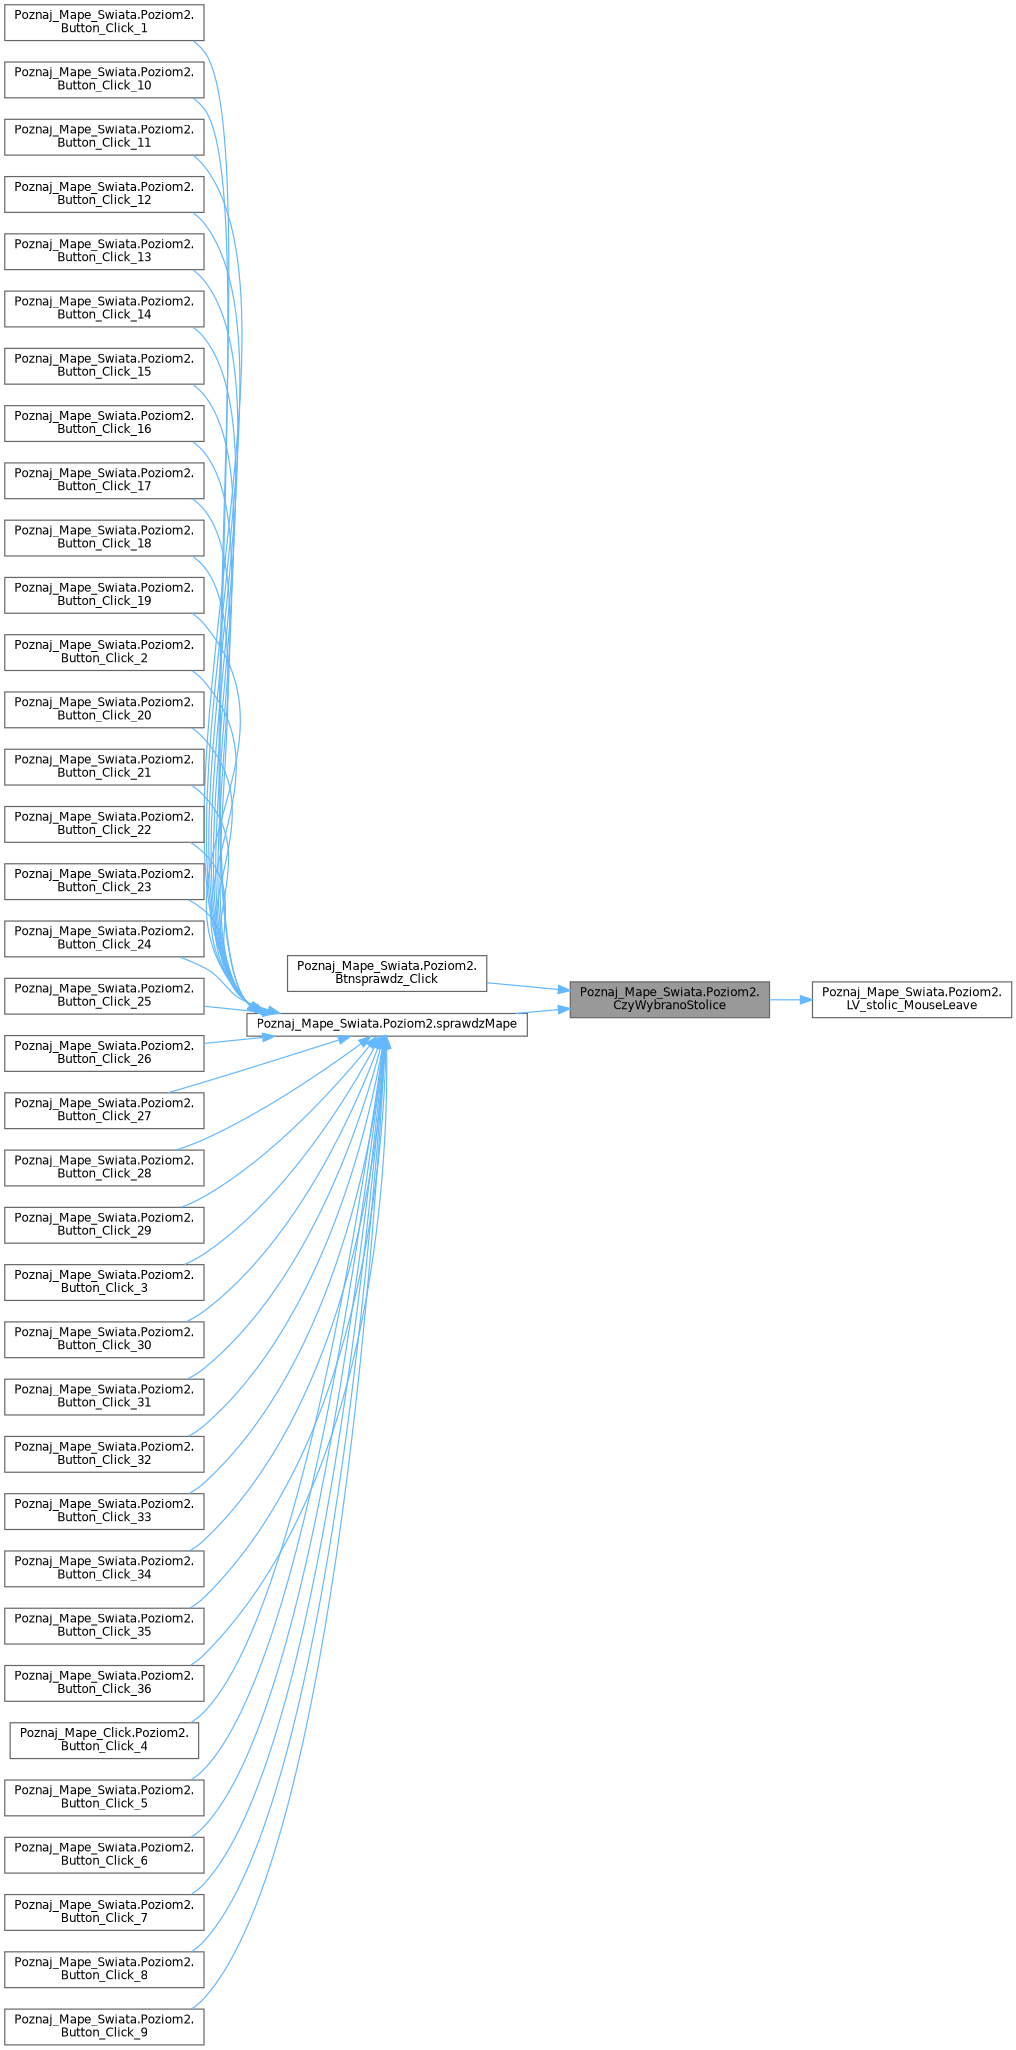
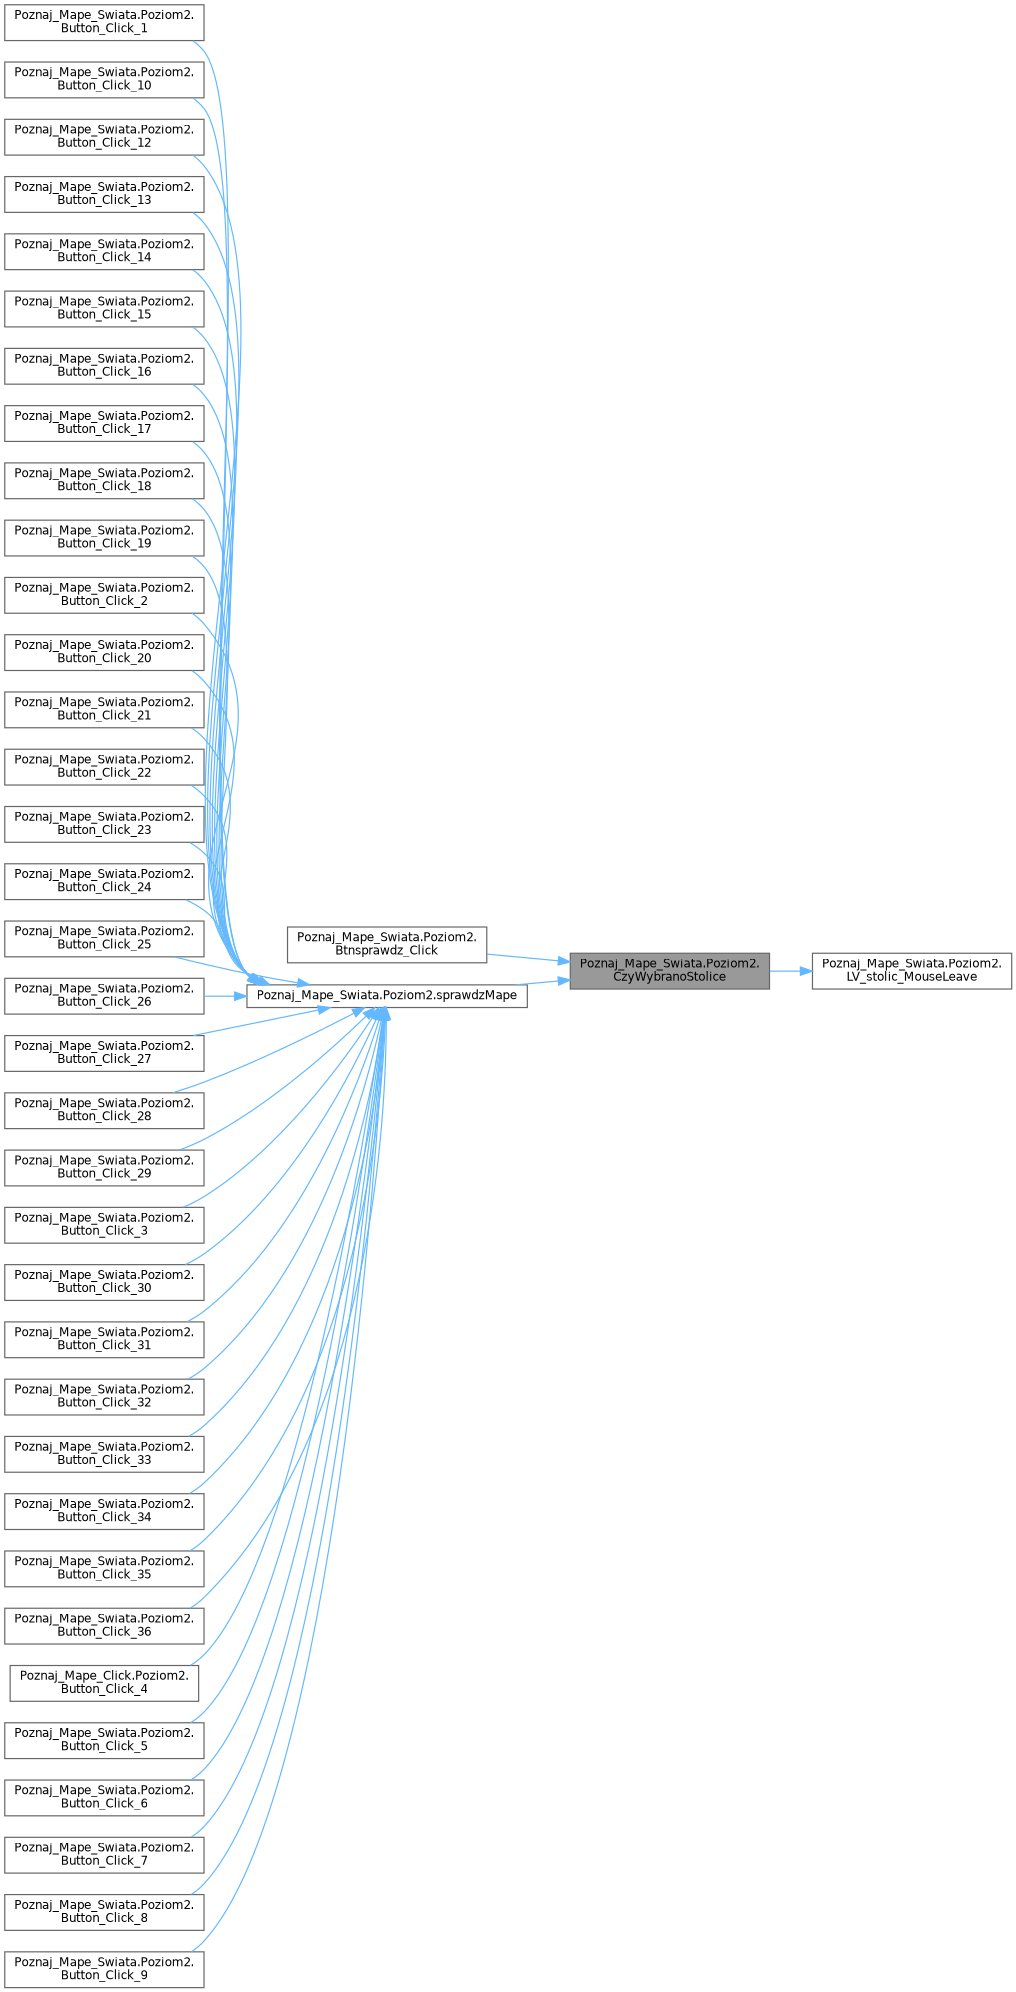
(104, 137) -> none
